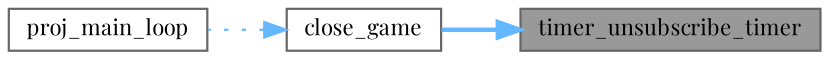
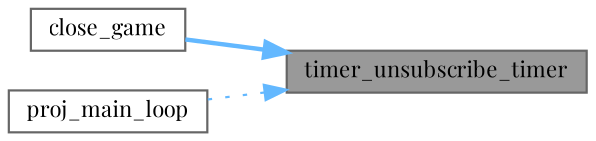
(236, 30) -> (236, 96)
